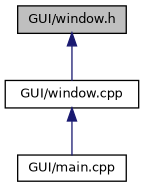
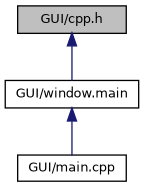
(72, 20) -> (72, 20)
(72, 94) -> (72, 94)
